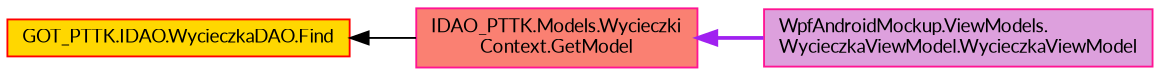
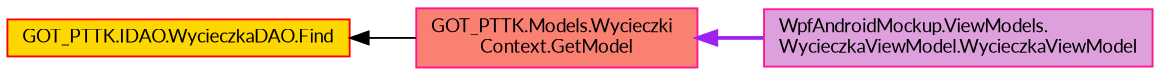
(557, 38) -> (557, 38)
